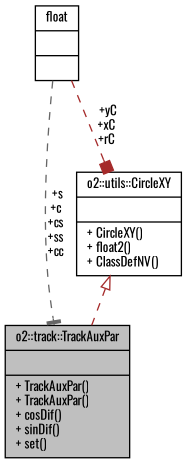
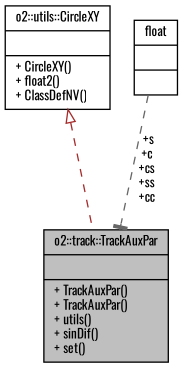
(88, 120) -> none
(39, 416) -> (73, 320)
